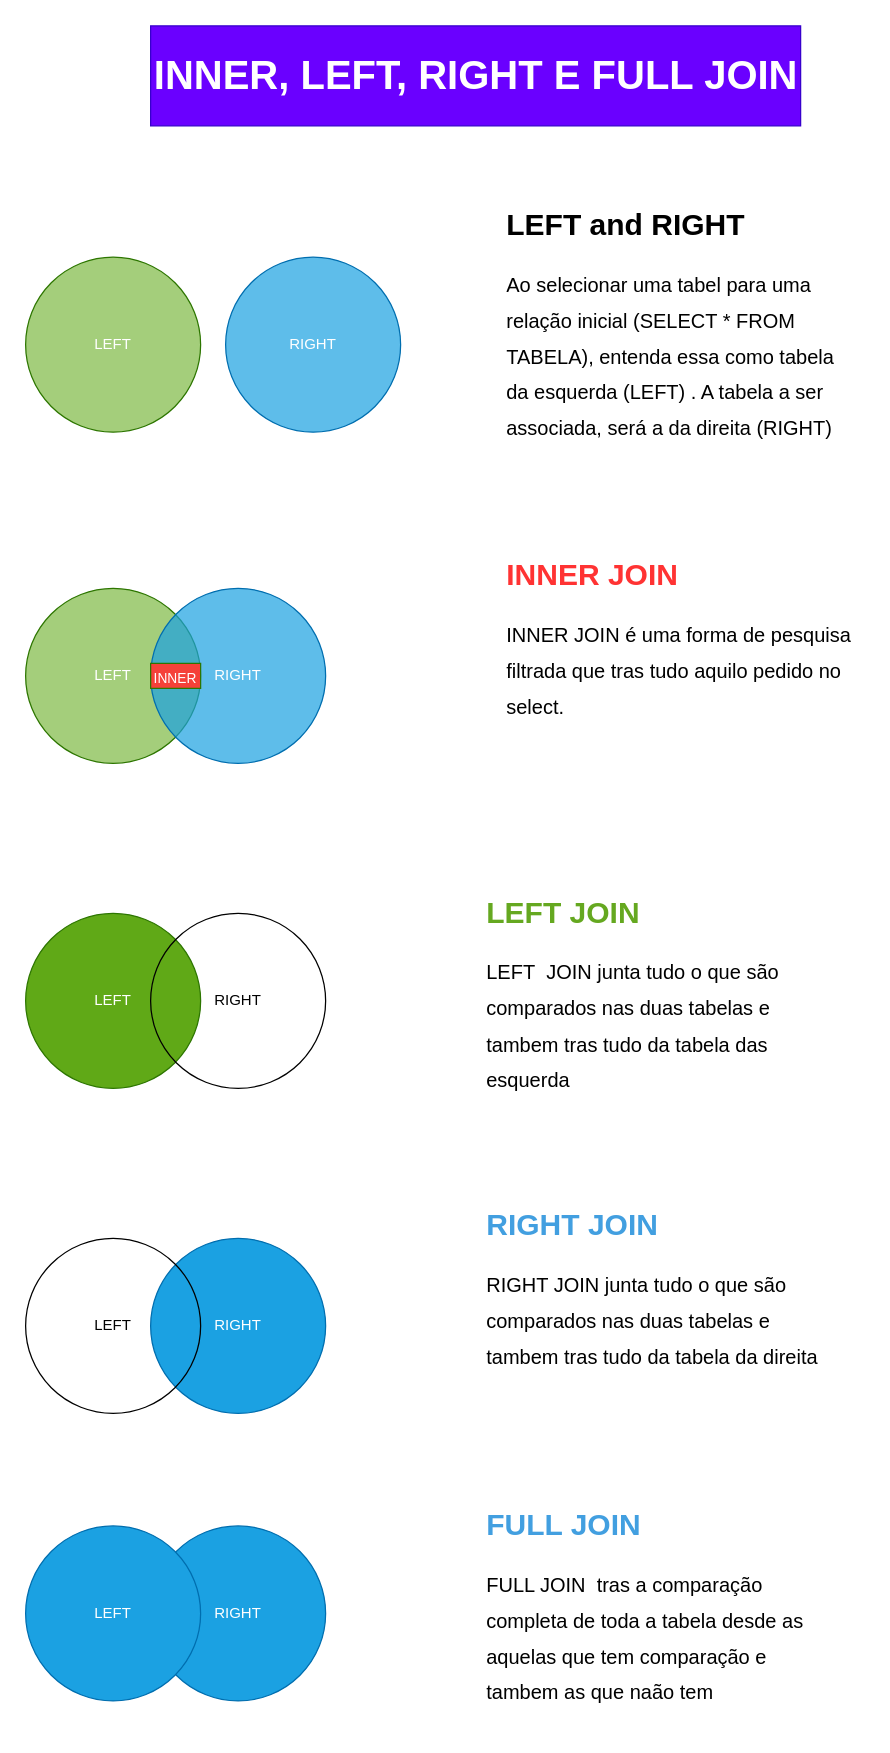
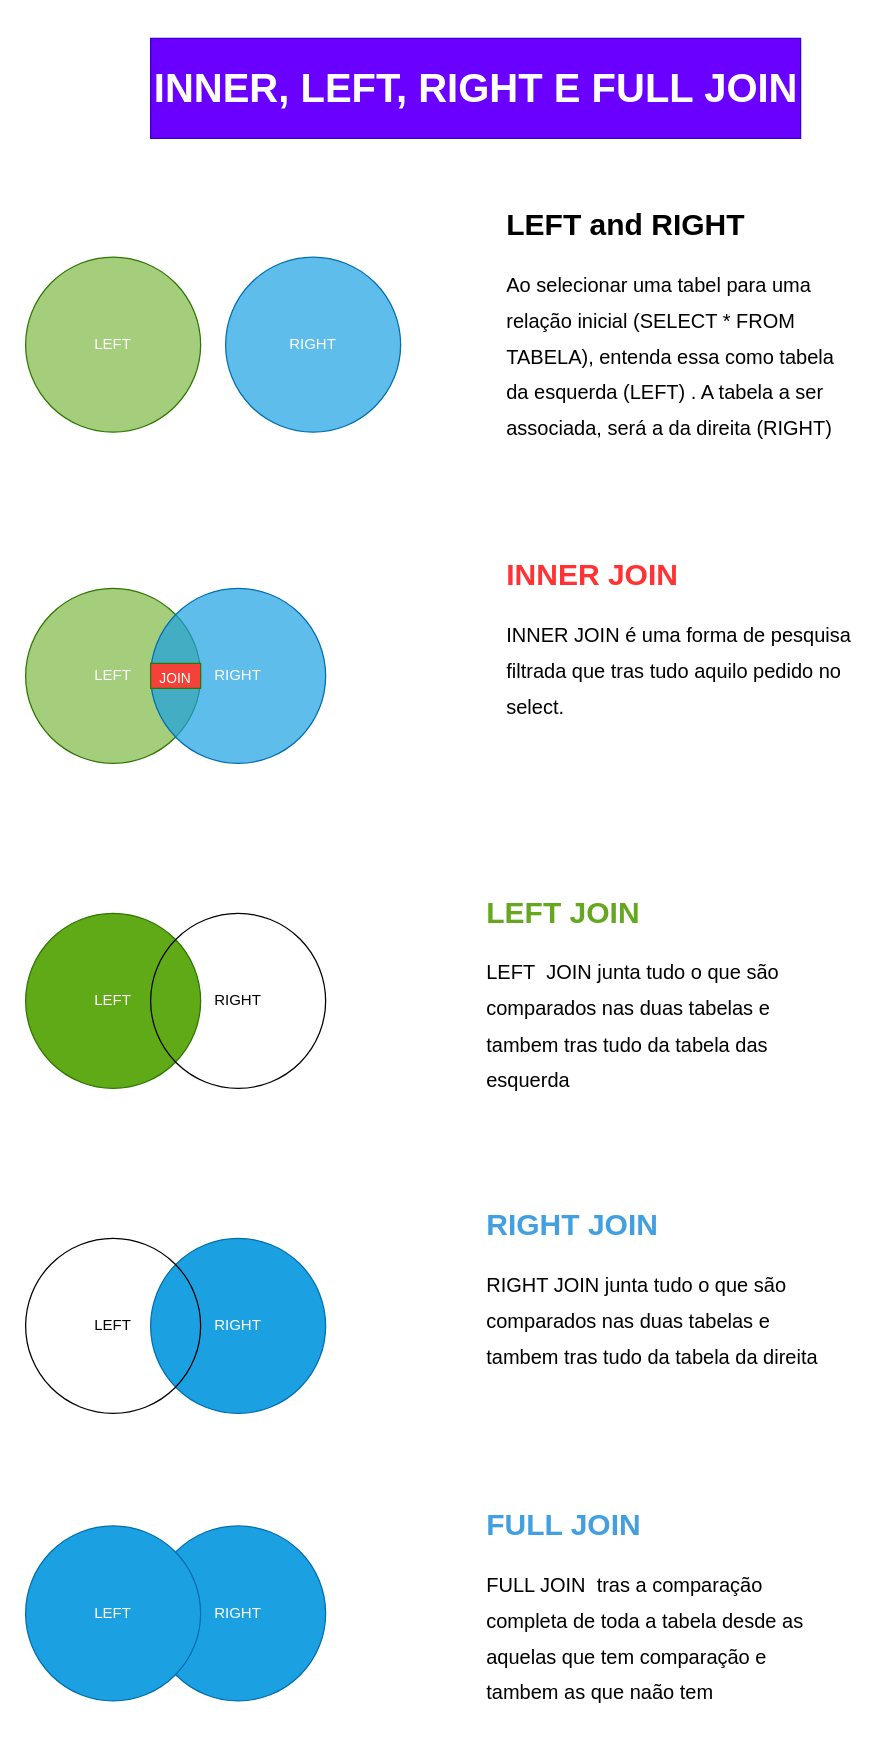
(476, 76) -> (476, 88)
(176, 676) -> (176, 676)
